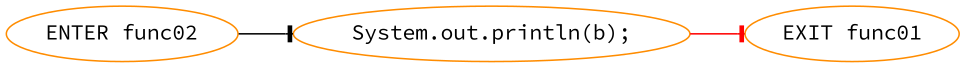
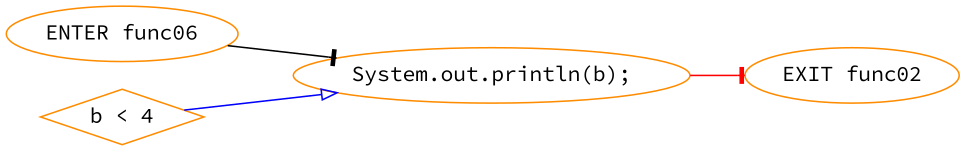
(122, 34) -> (122, 34)
(852, 34) -> (852, 75)
none -> (122, 117)
